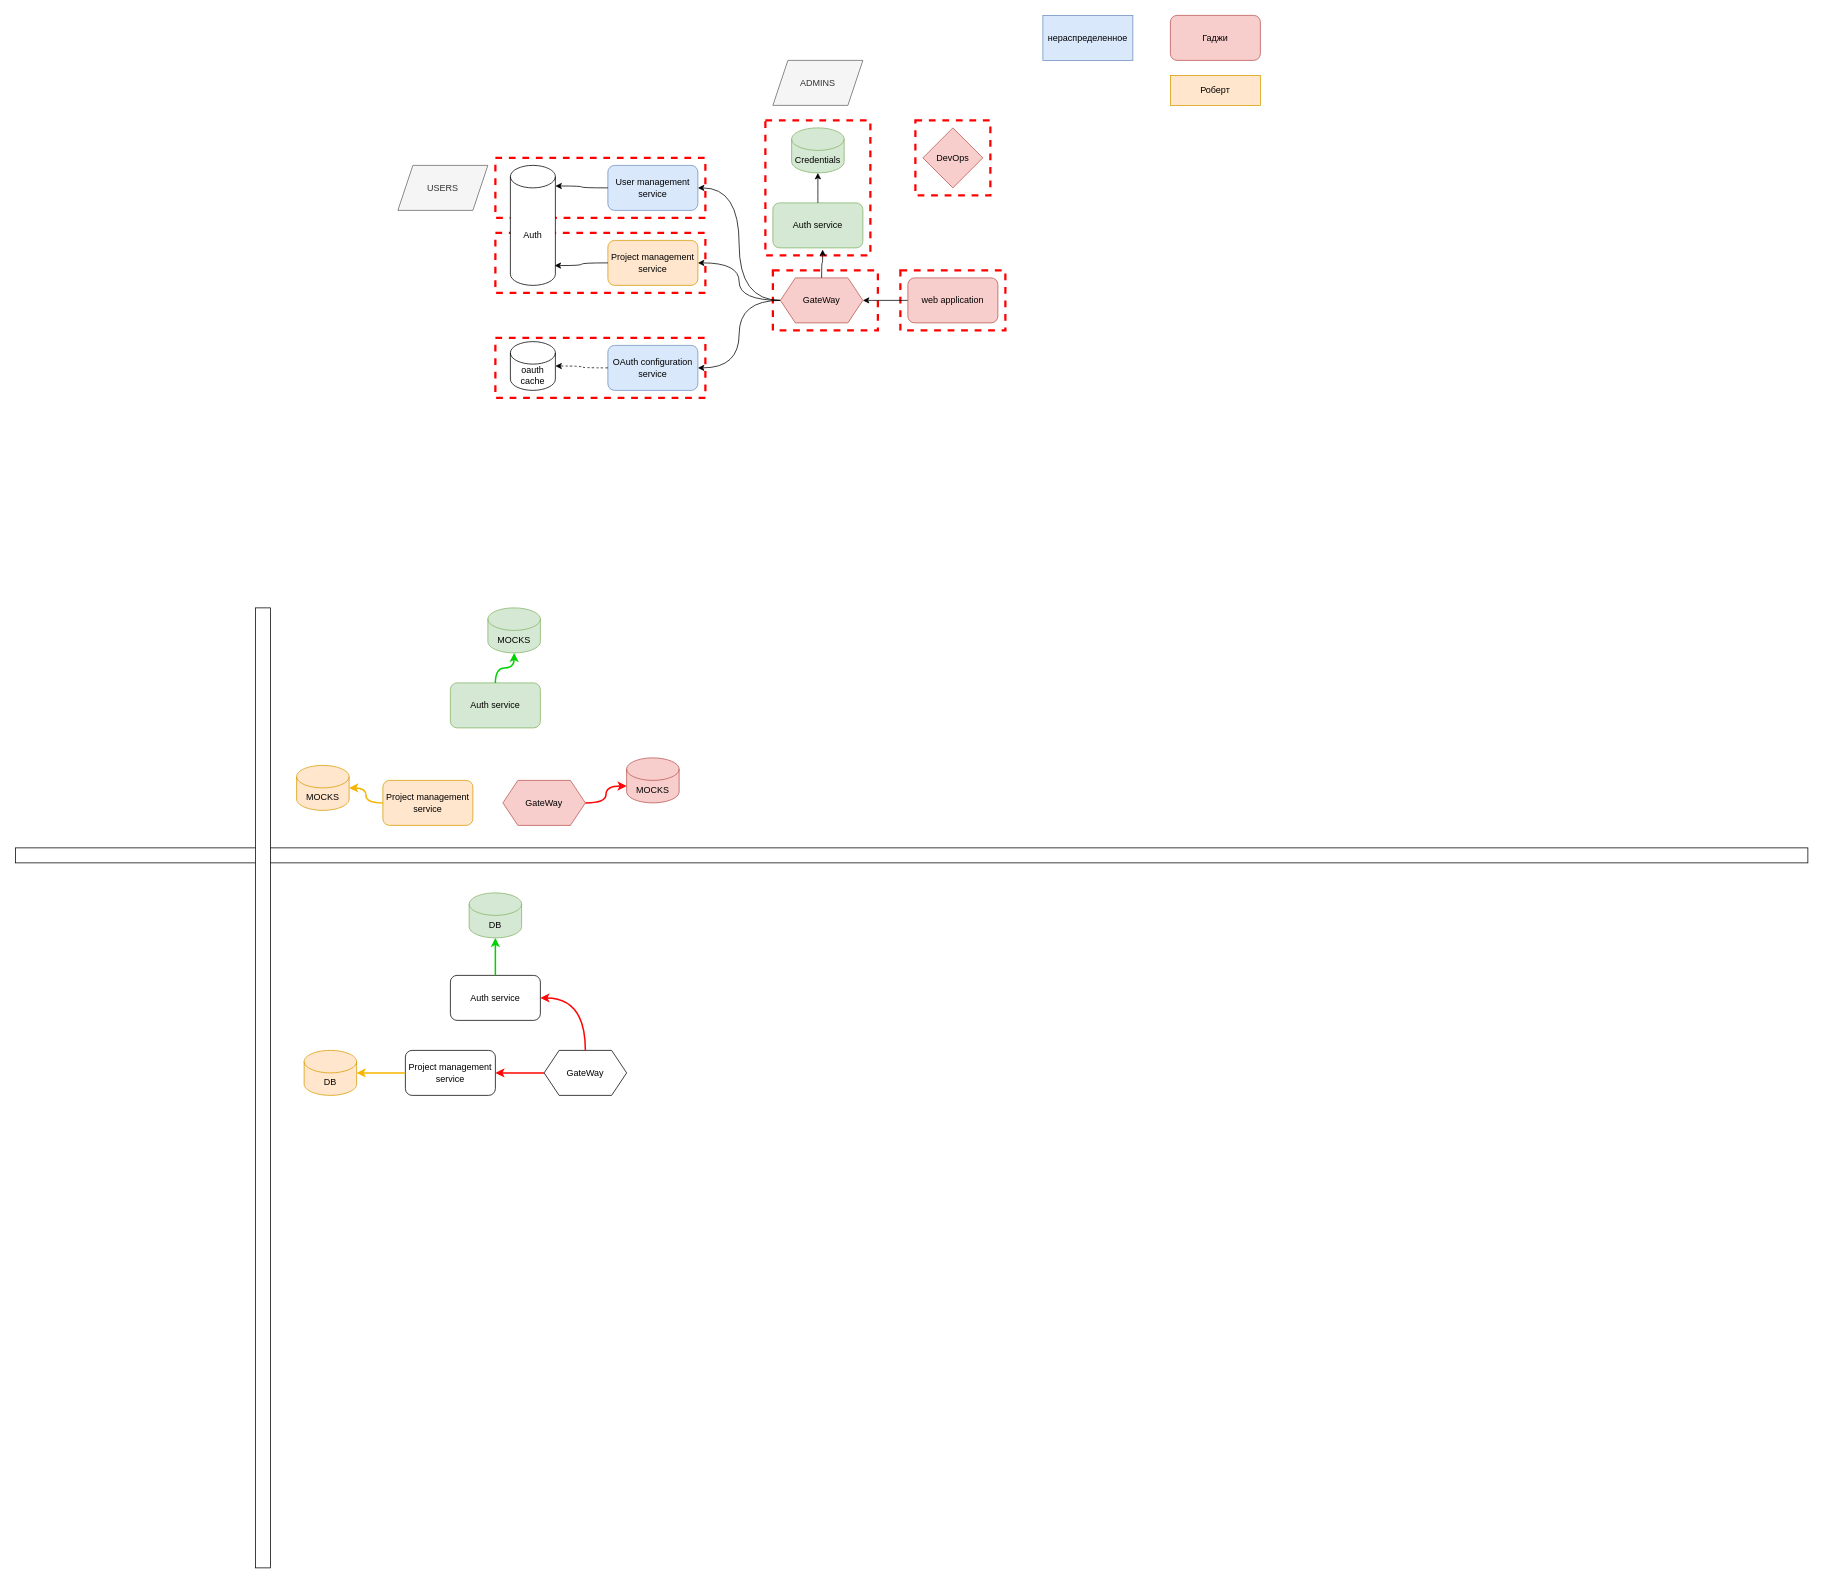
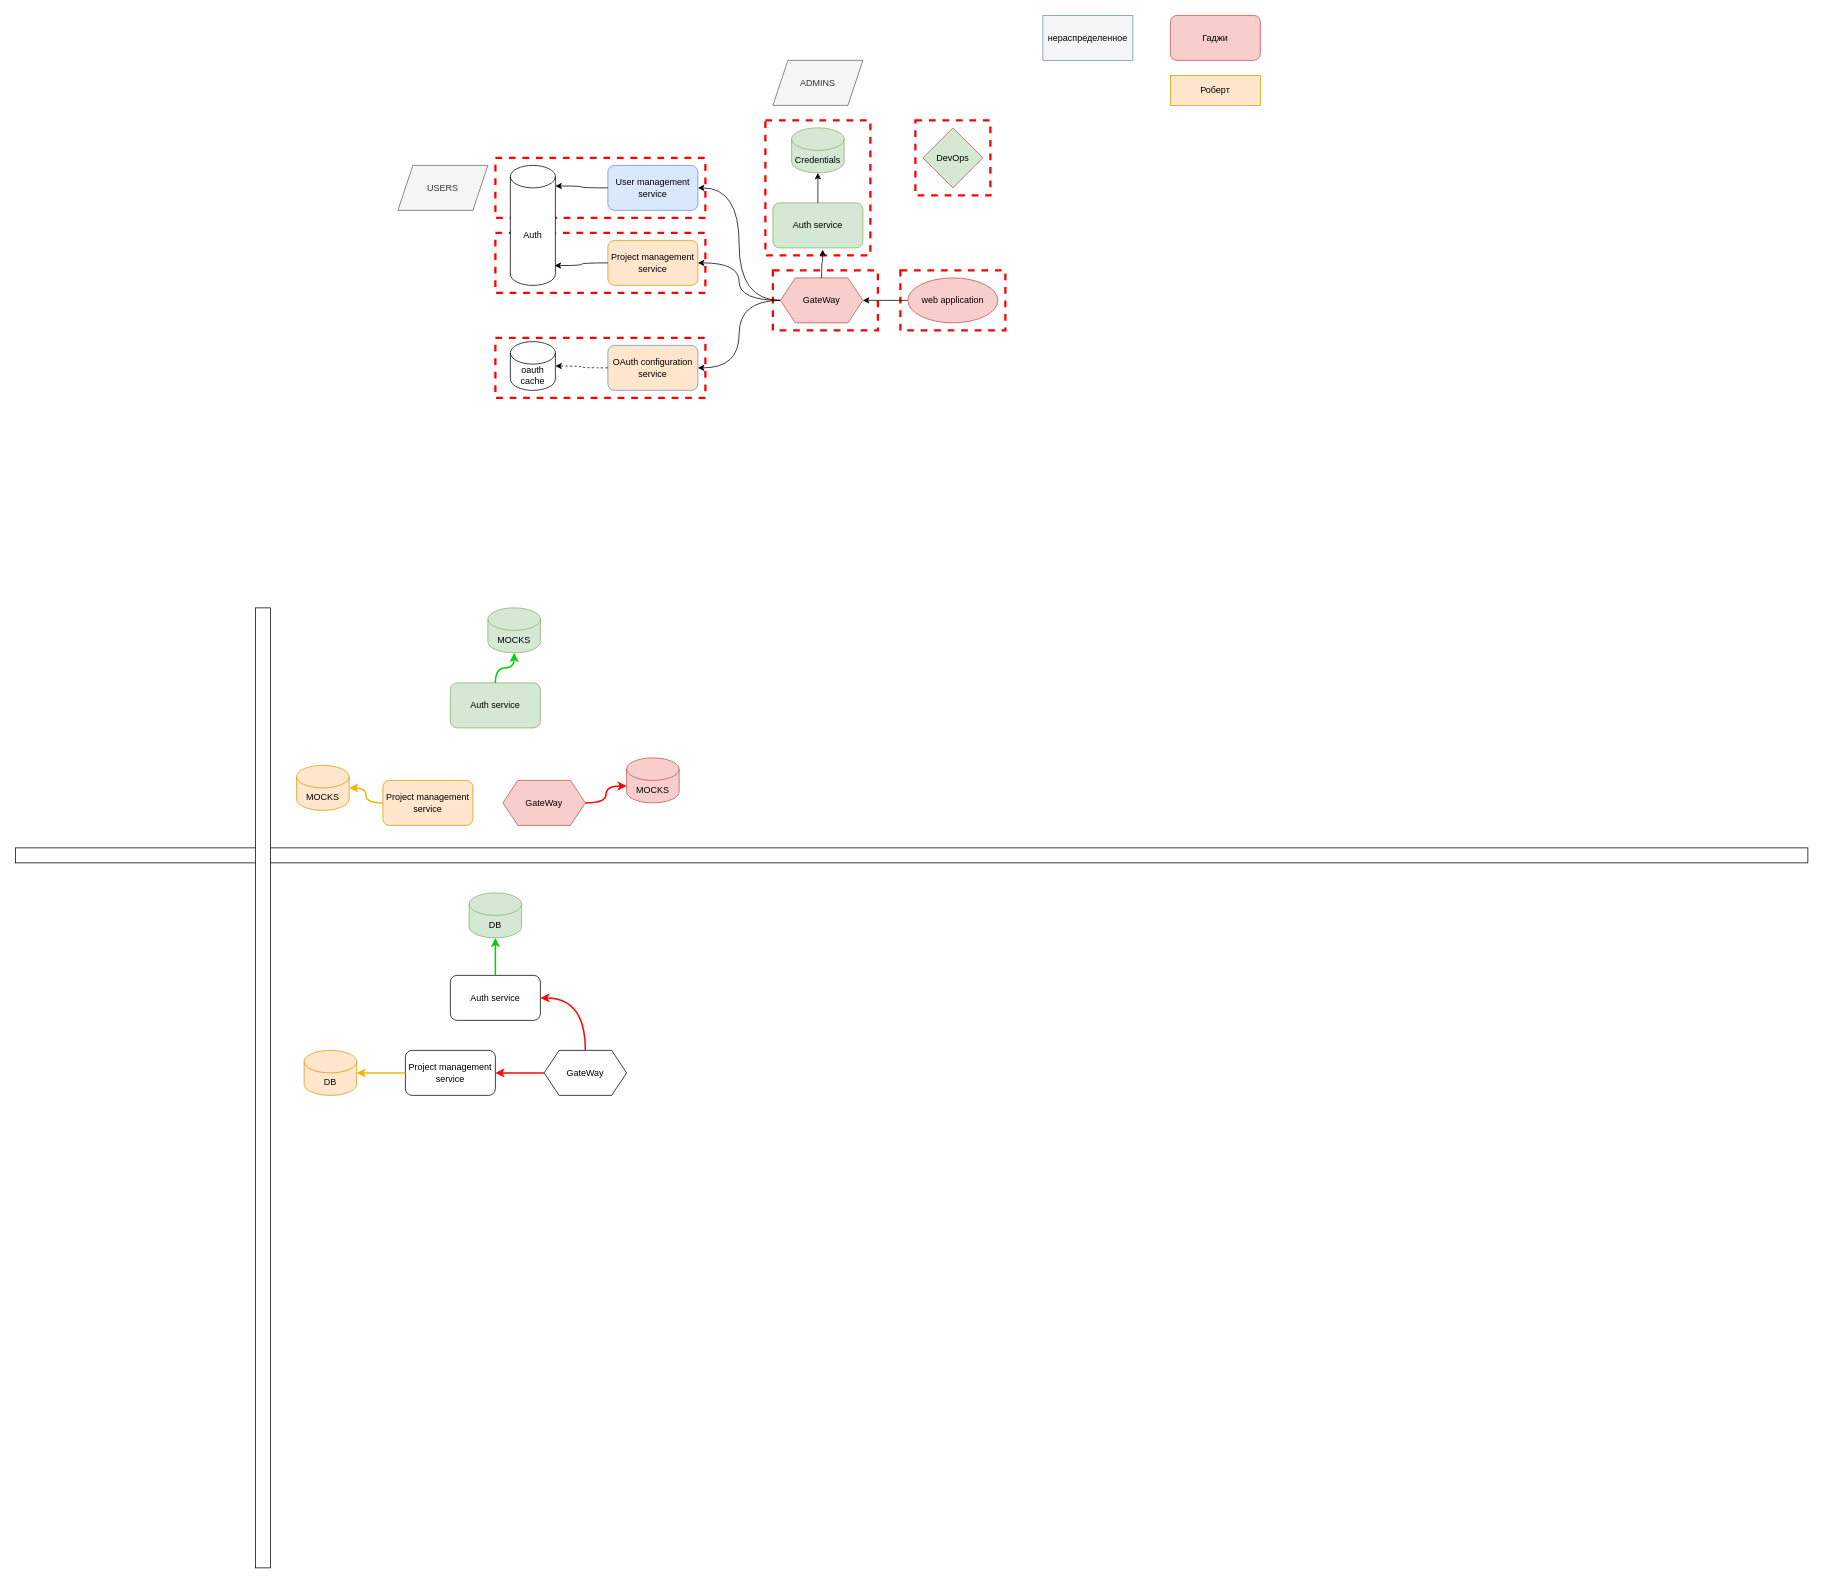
(1088, 38) -> (1088, 38)
(953, 158) -> (953, 158)
(953, 300) -> (953, 300)
(653, 368) -> (653, 368)
